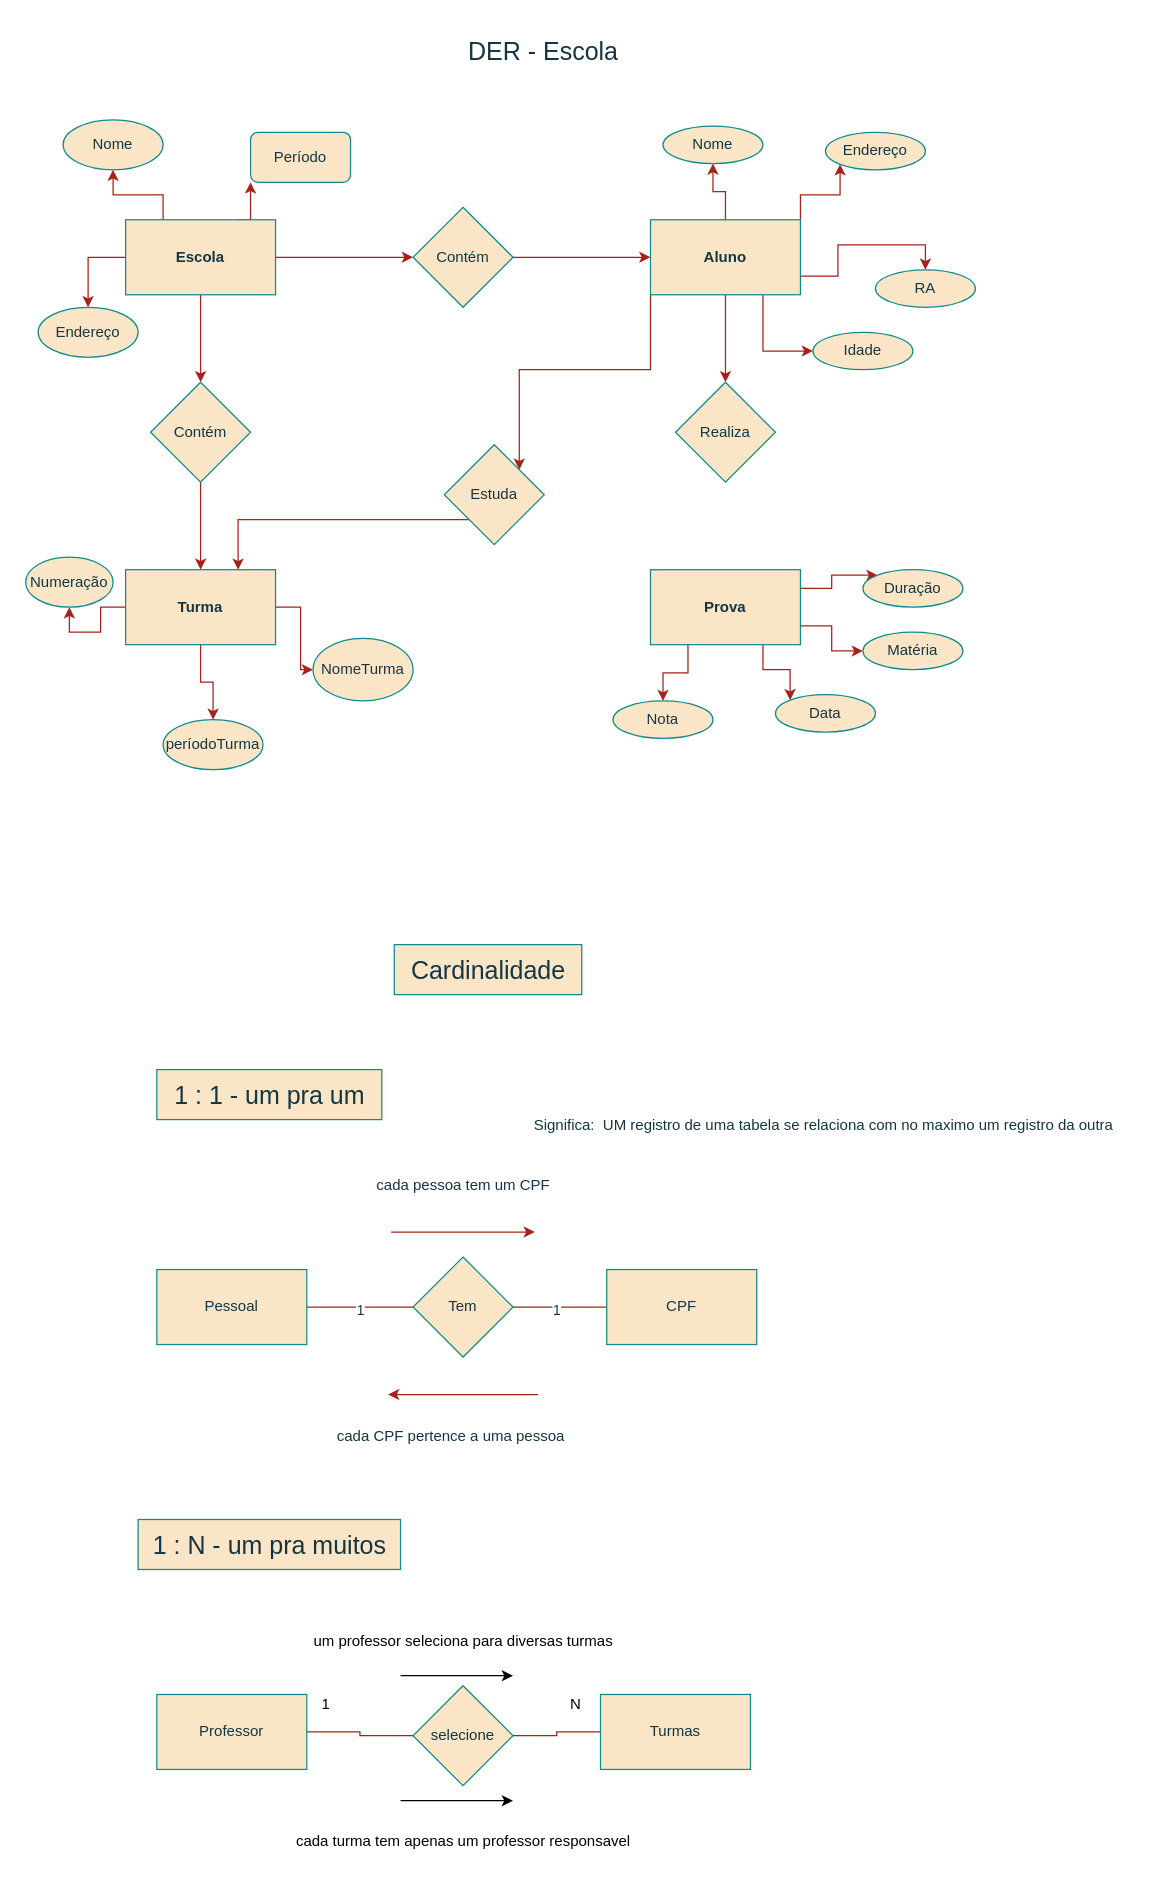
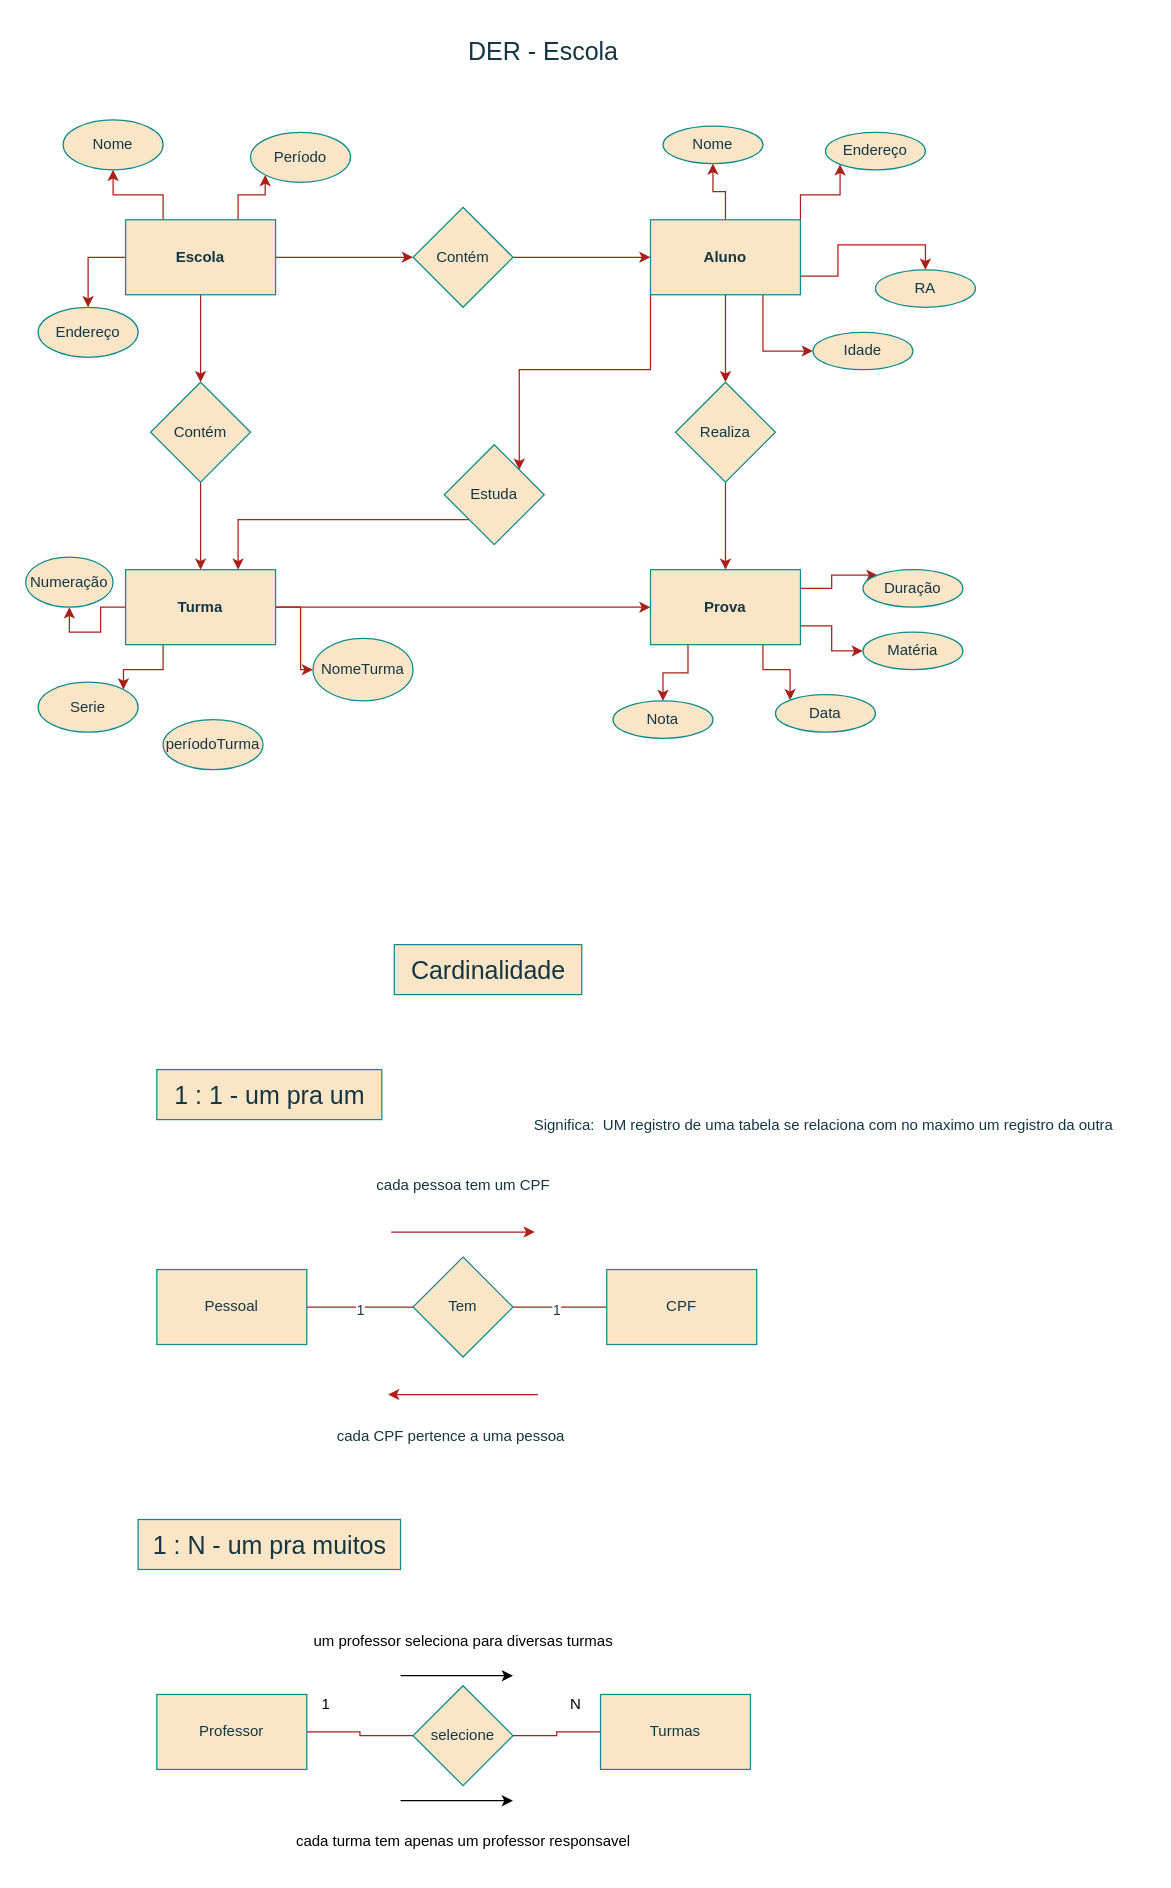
(301, 157) -> (301, 157)
none -> (726, 521)
none -> (151, 669)
(203, 682) -> (473, 607)
none -> (88, 707)
